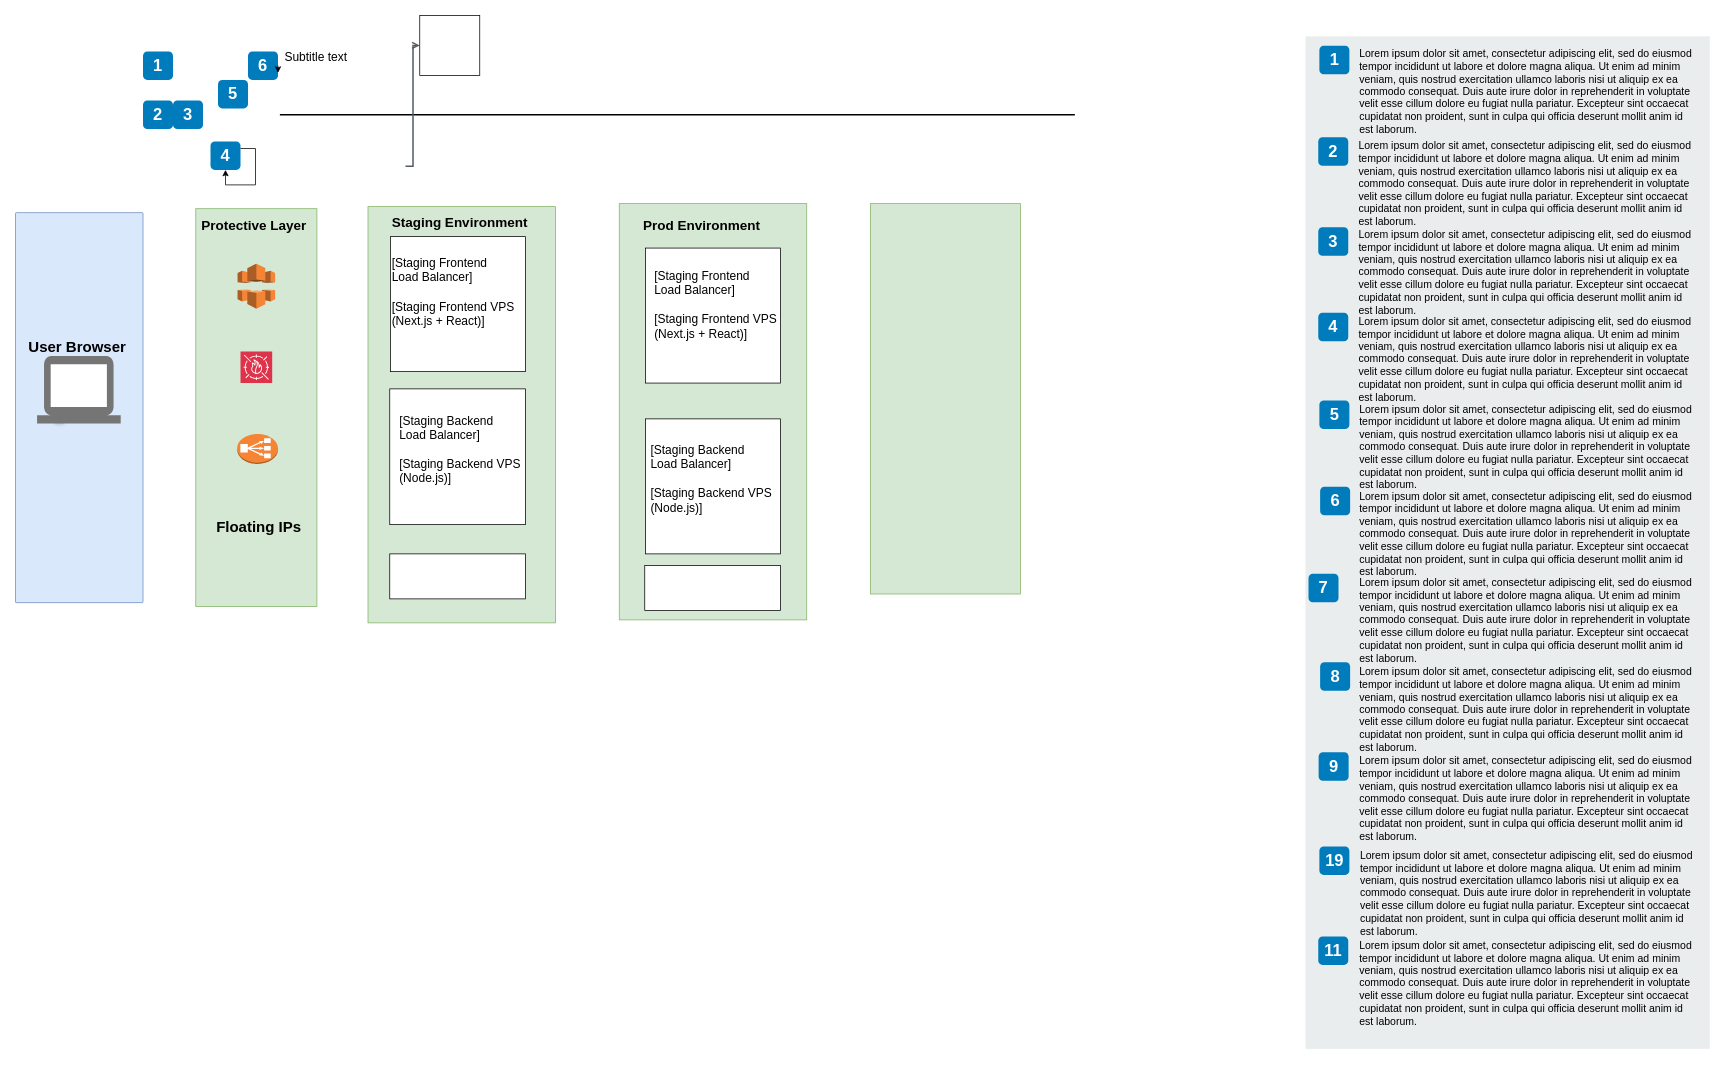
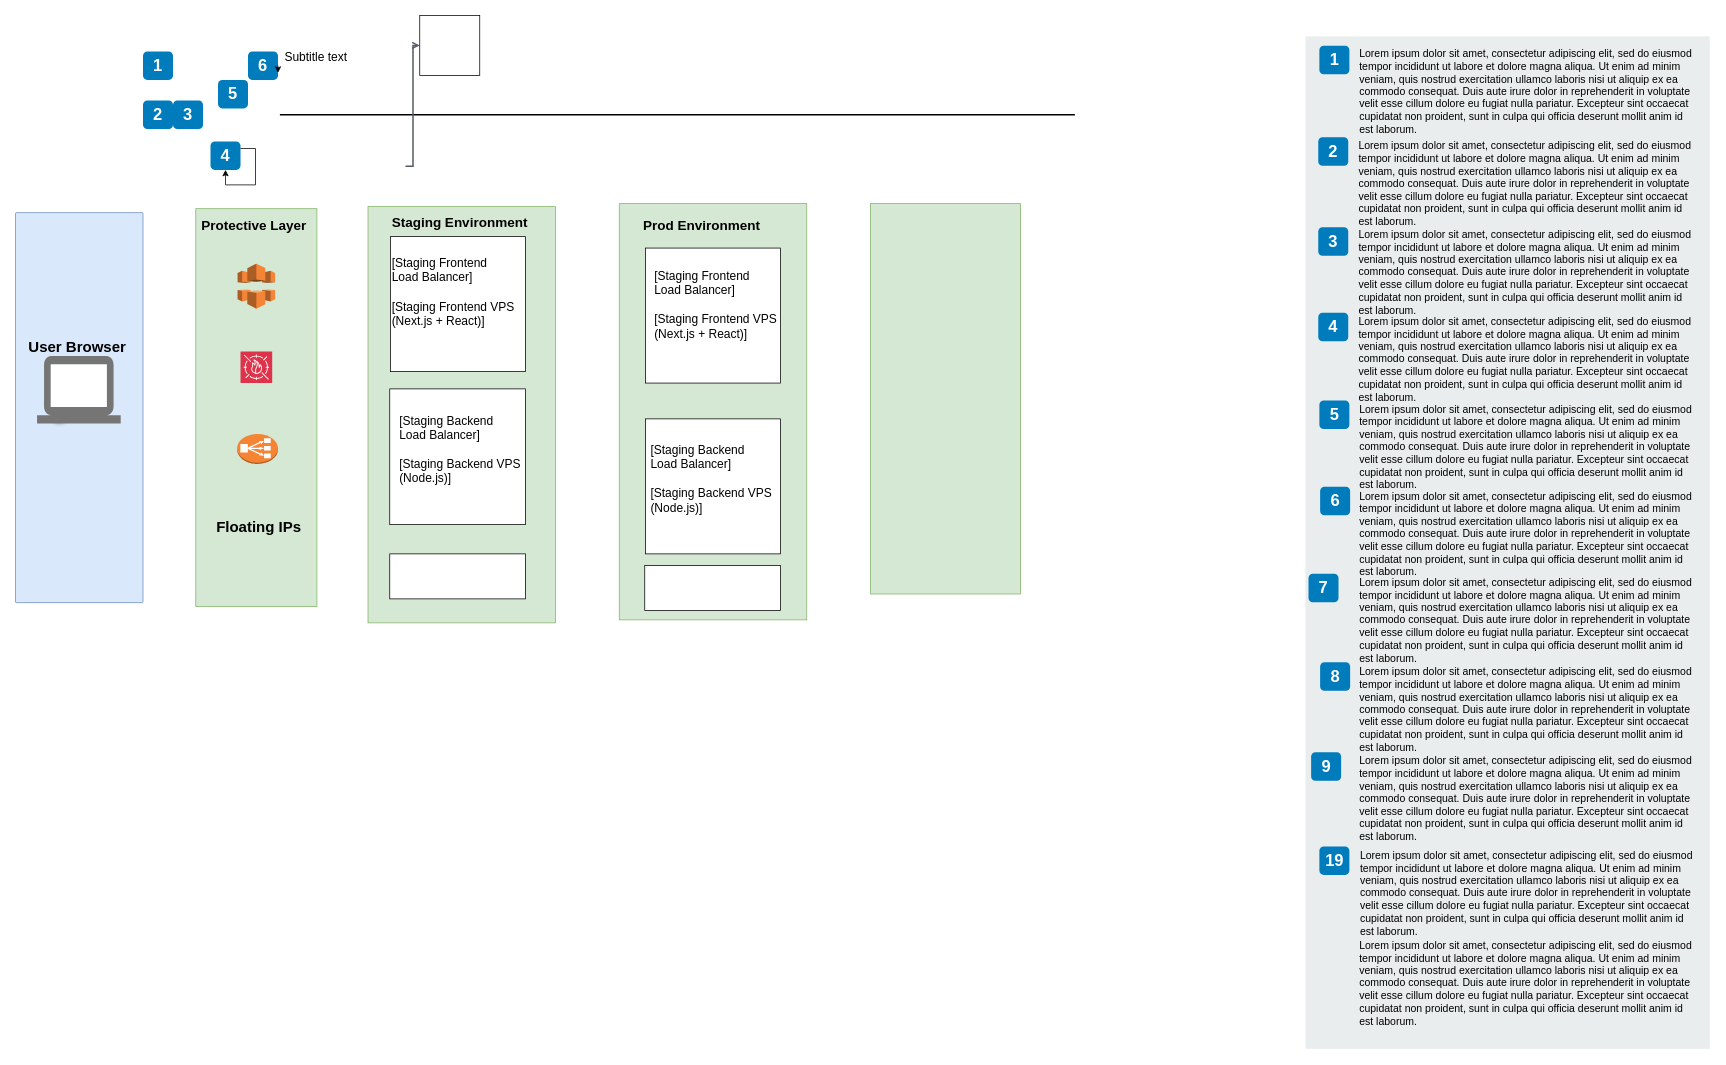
(1334, 767) -> (1326, 767)
(1333, 951) -> none
